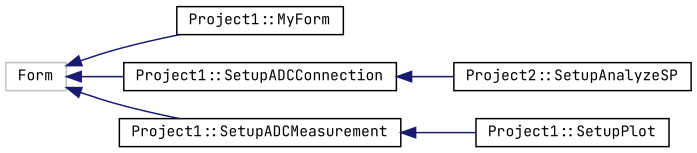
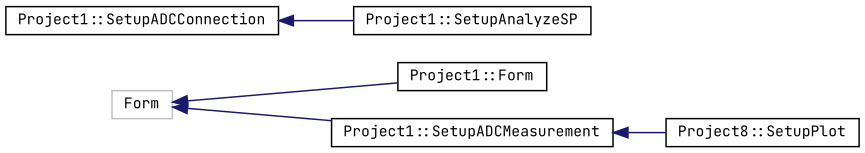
(260, 21) -> (472, 77)
(103, 77) -> none
(572, 77) -> (472, 21)
(572, 133) -> (763, 133)
